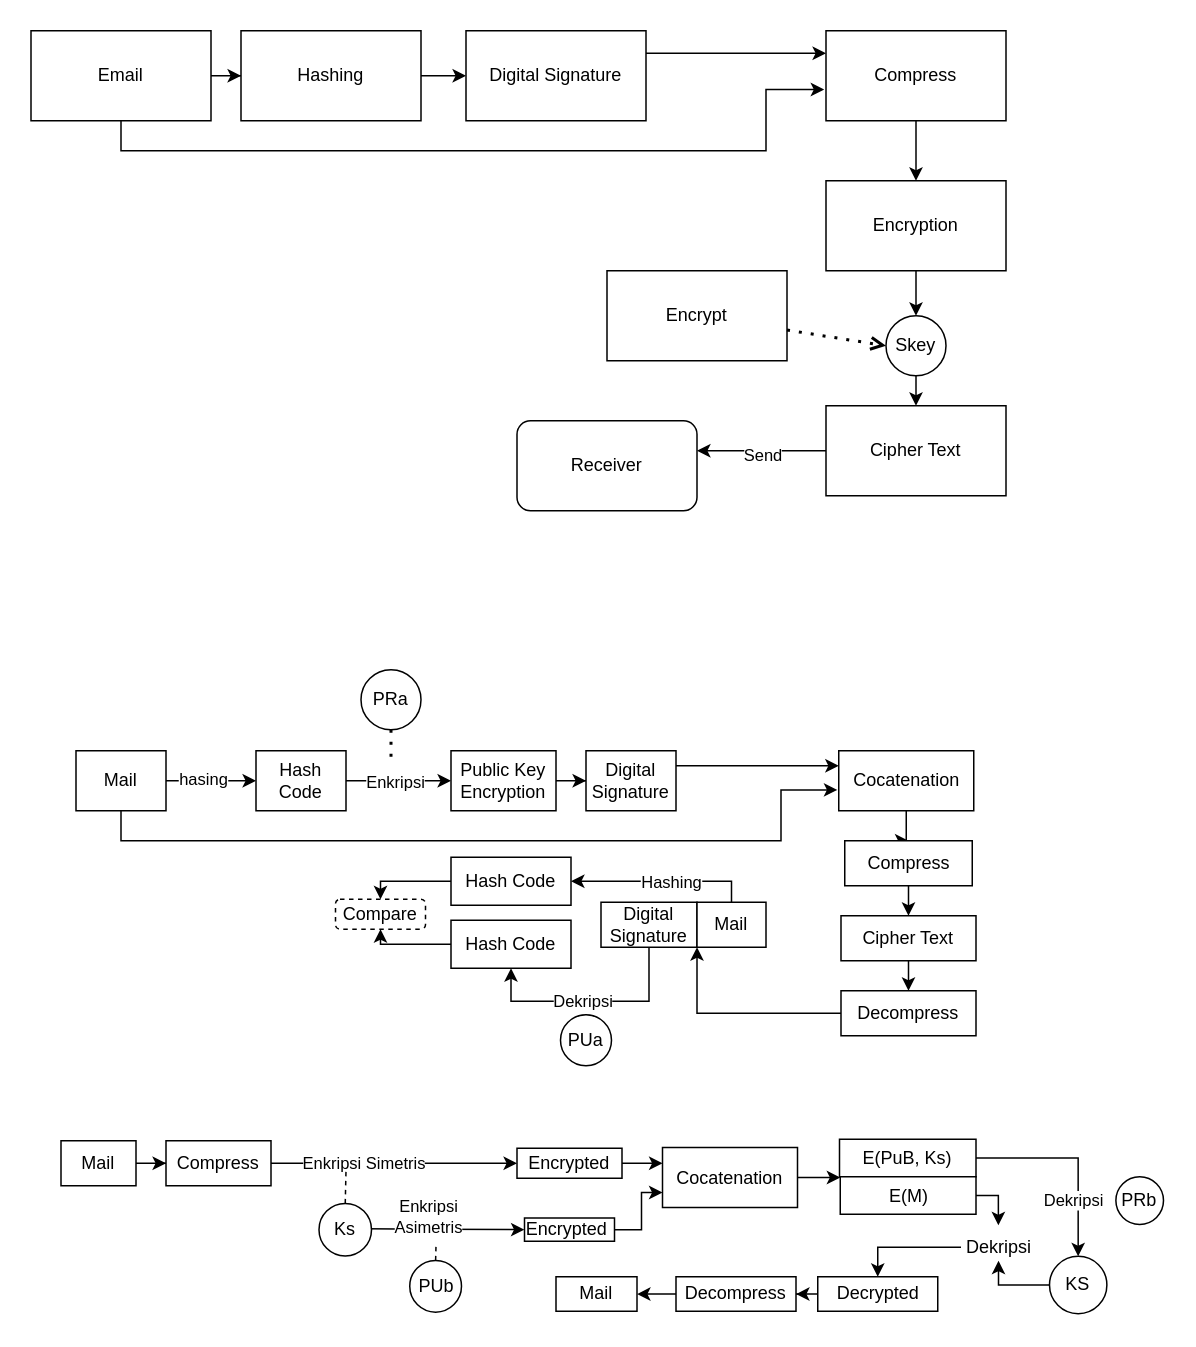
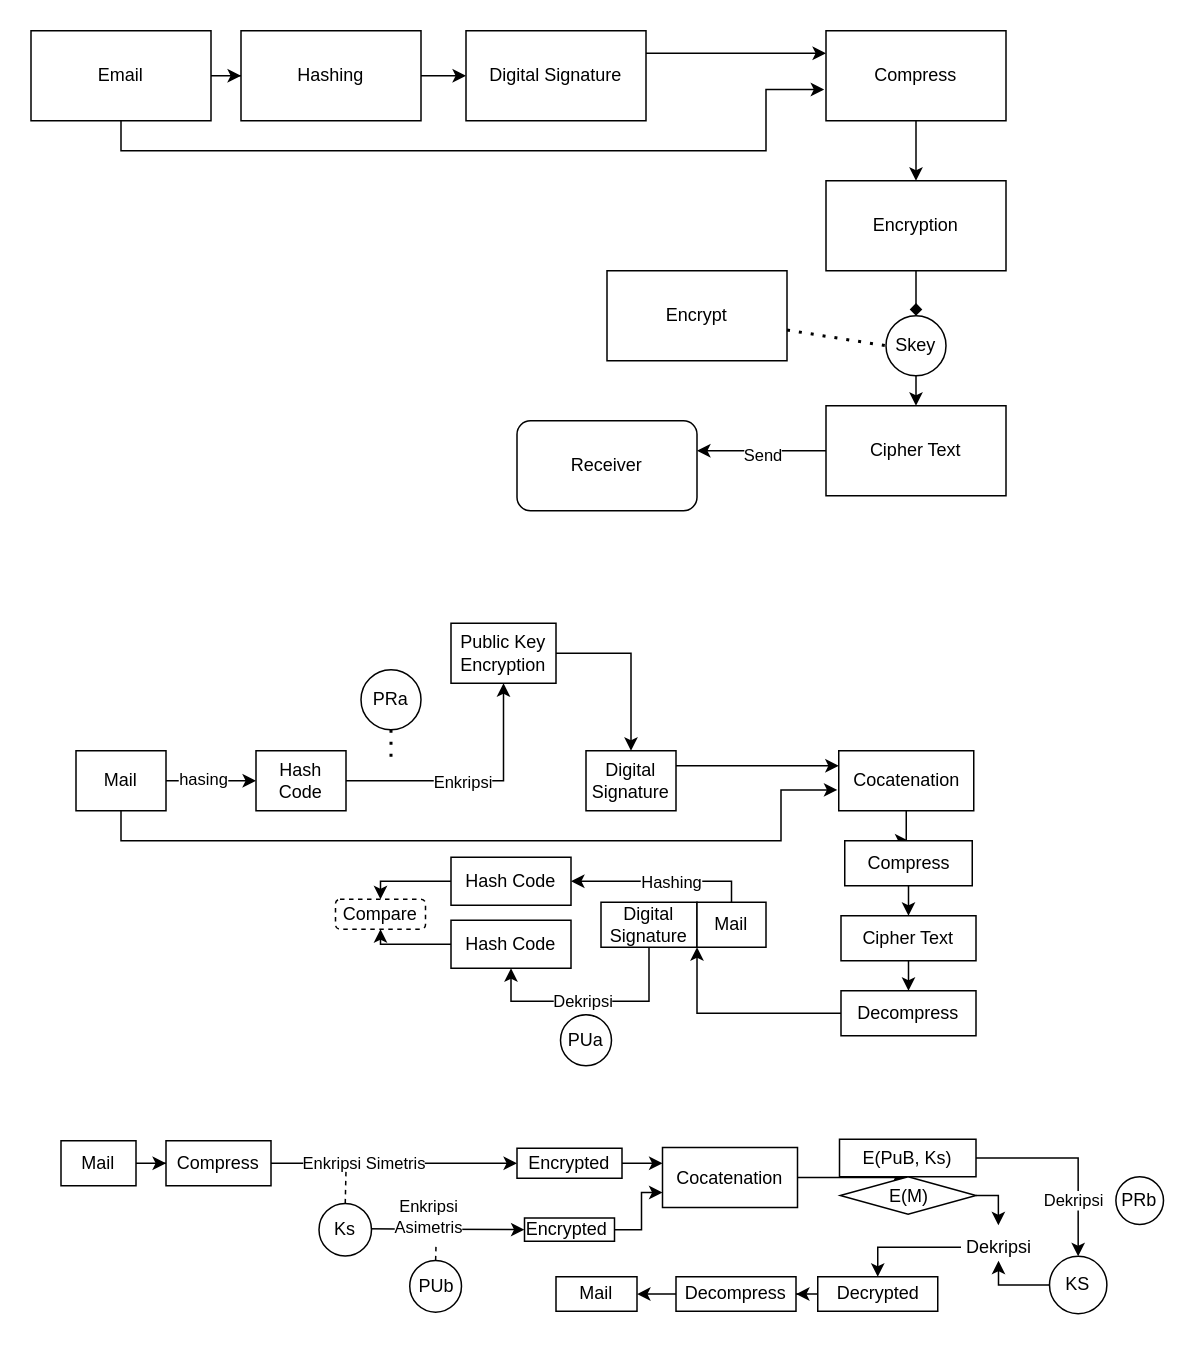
(916, 304) -> (916, 303)
(875, 344) -> (879, 345)
(503, 781) -> (503, 653)
(908, 1196) -> (908, 1196)
